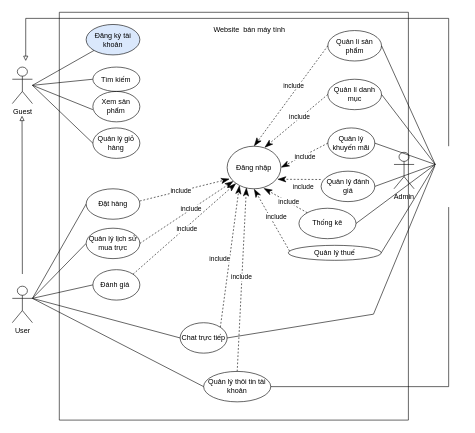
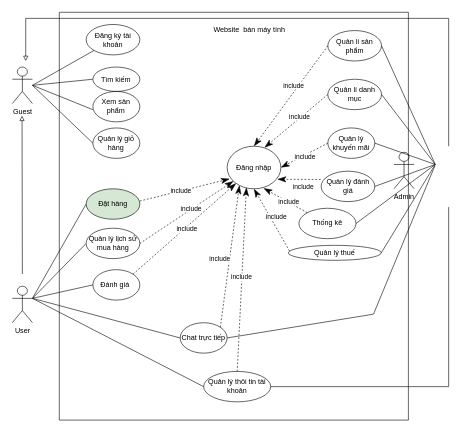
(113, 40) -> (113, 40)
(113, 204) -> (113, 204)
(113, 243) -> (113, 243)
